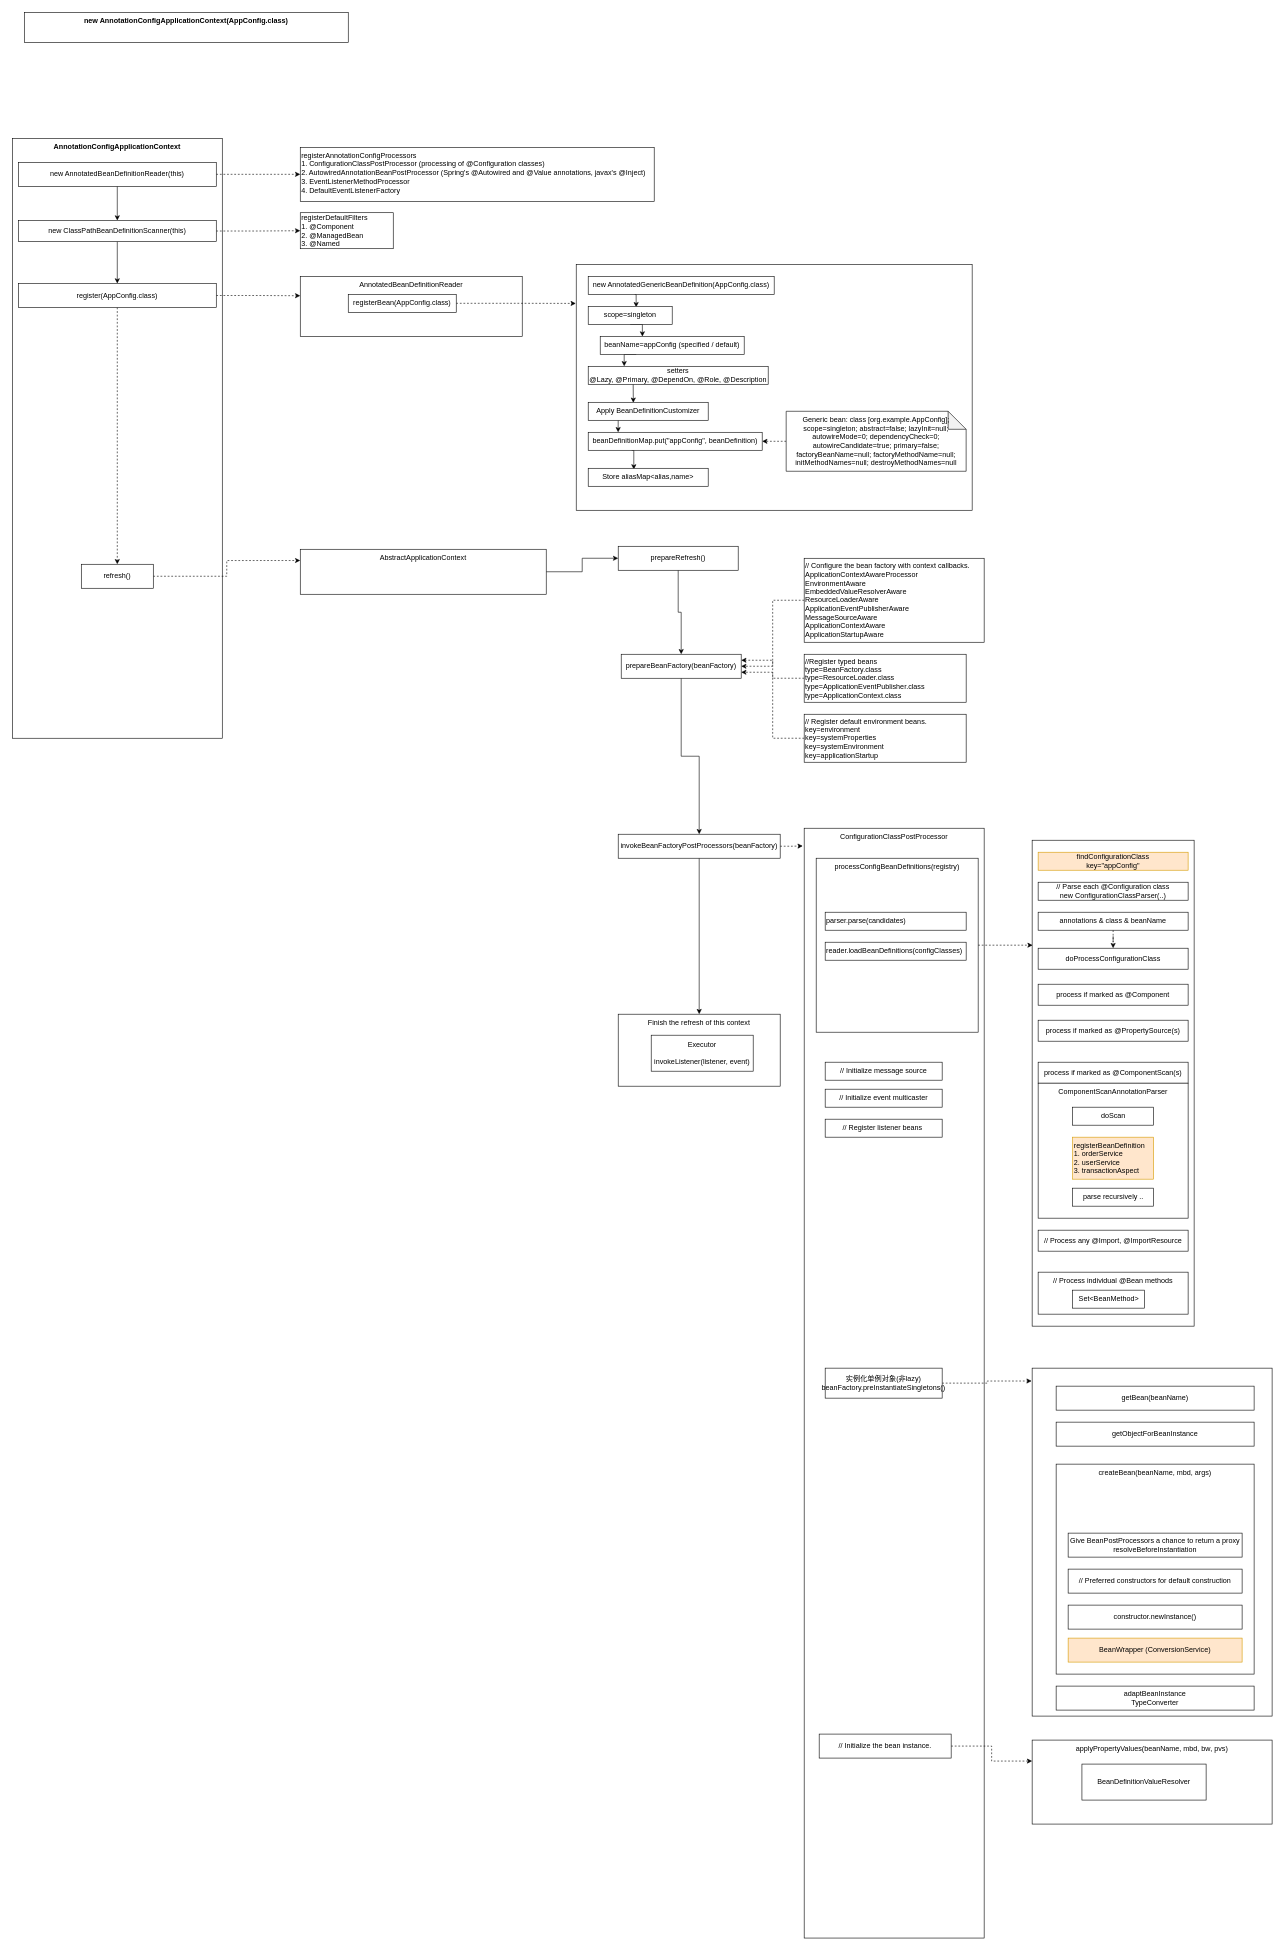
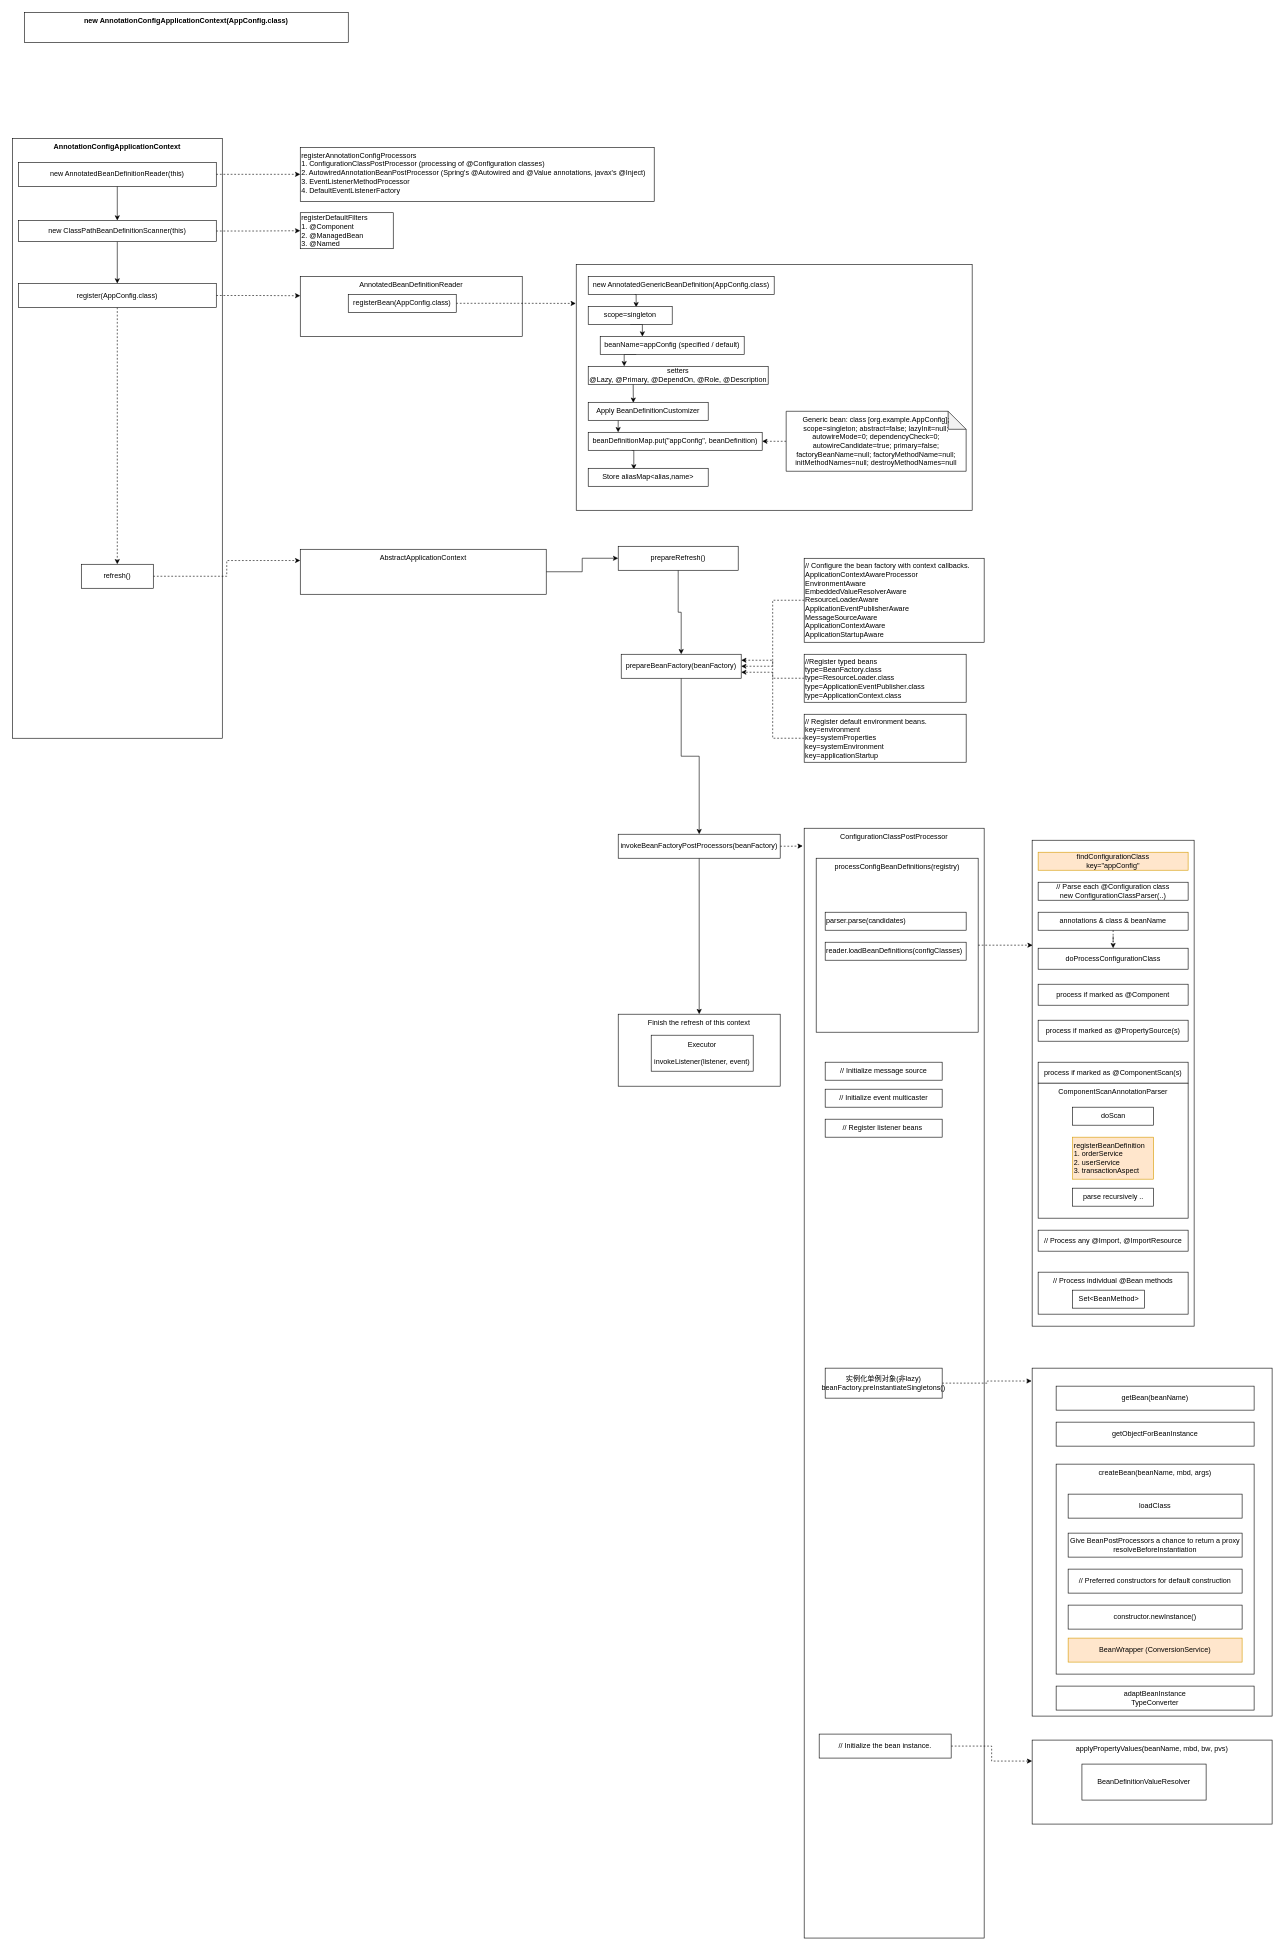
none -> (1155, 1506)
